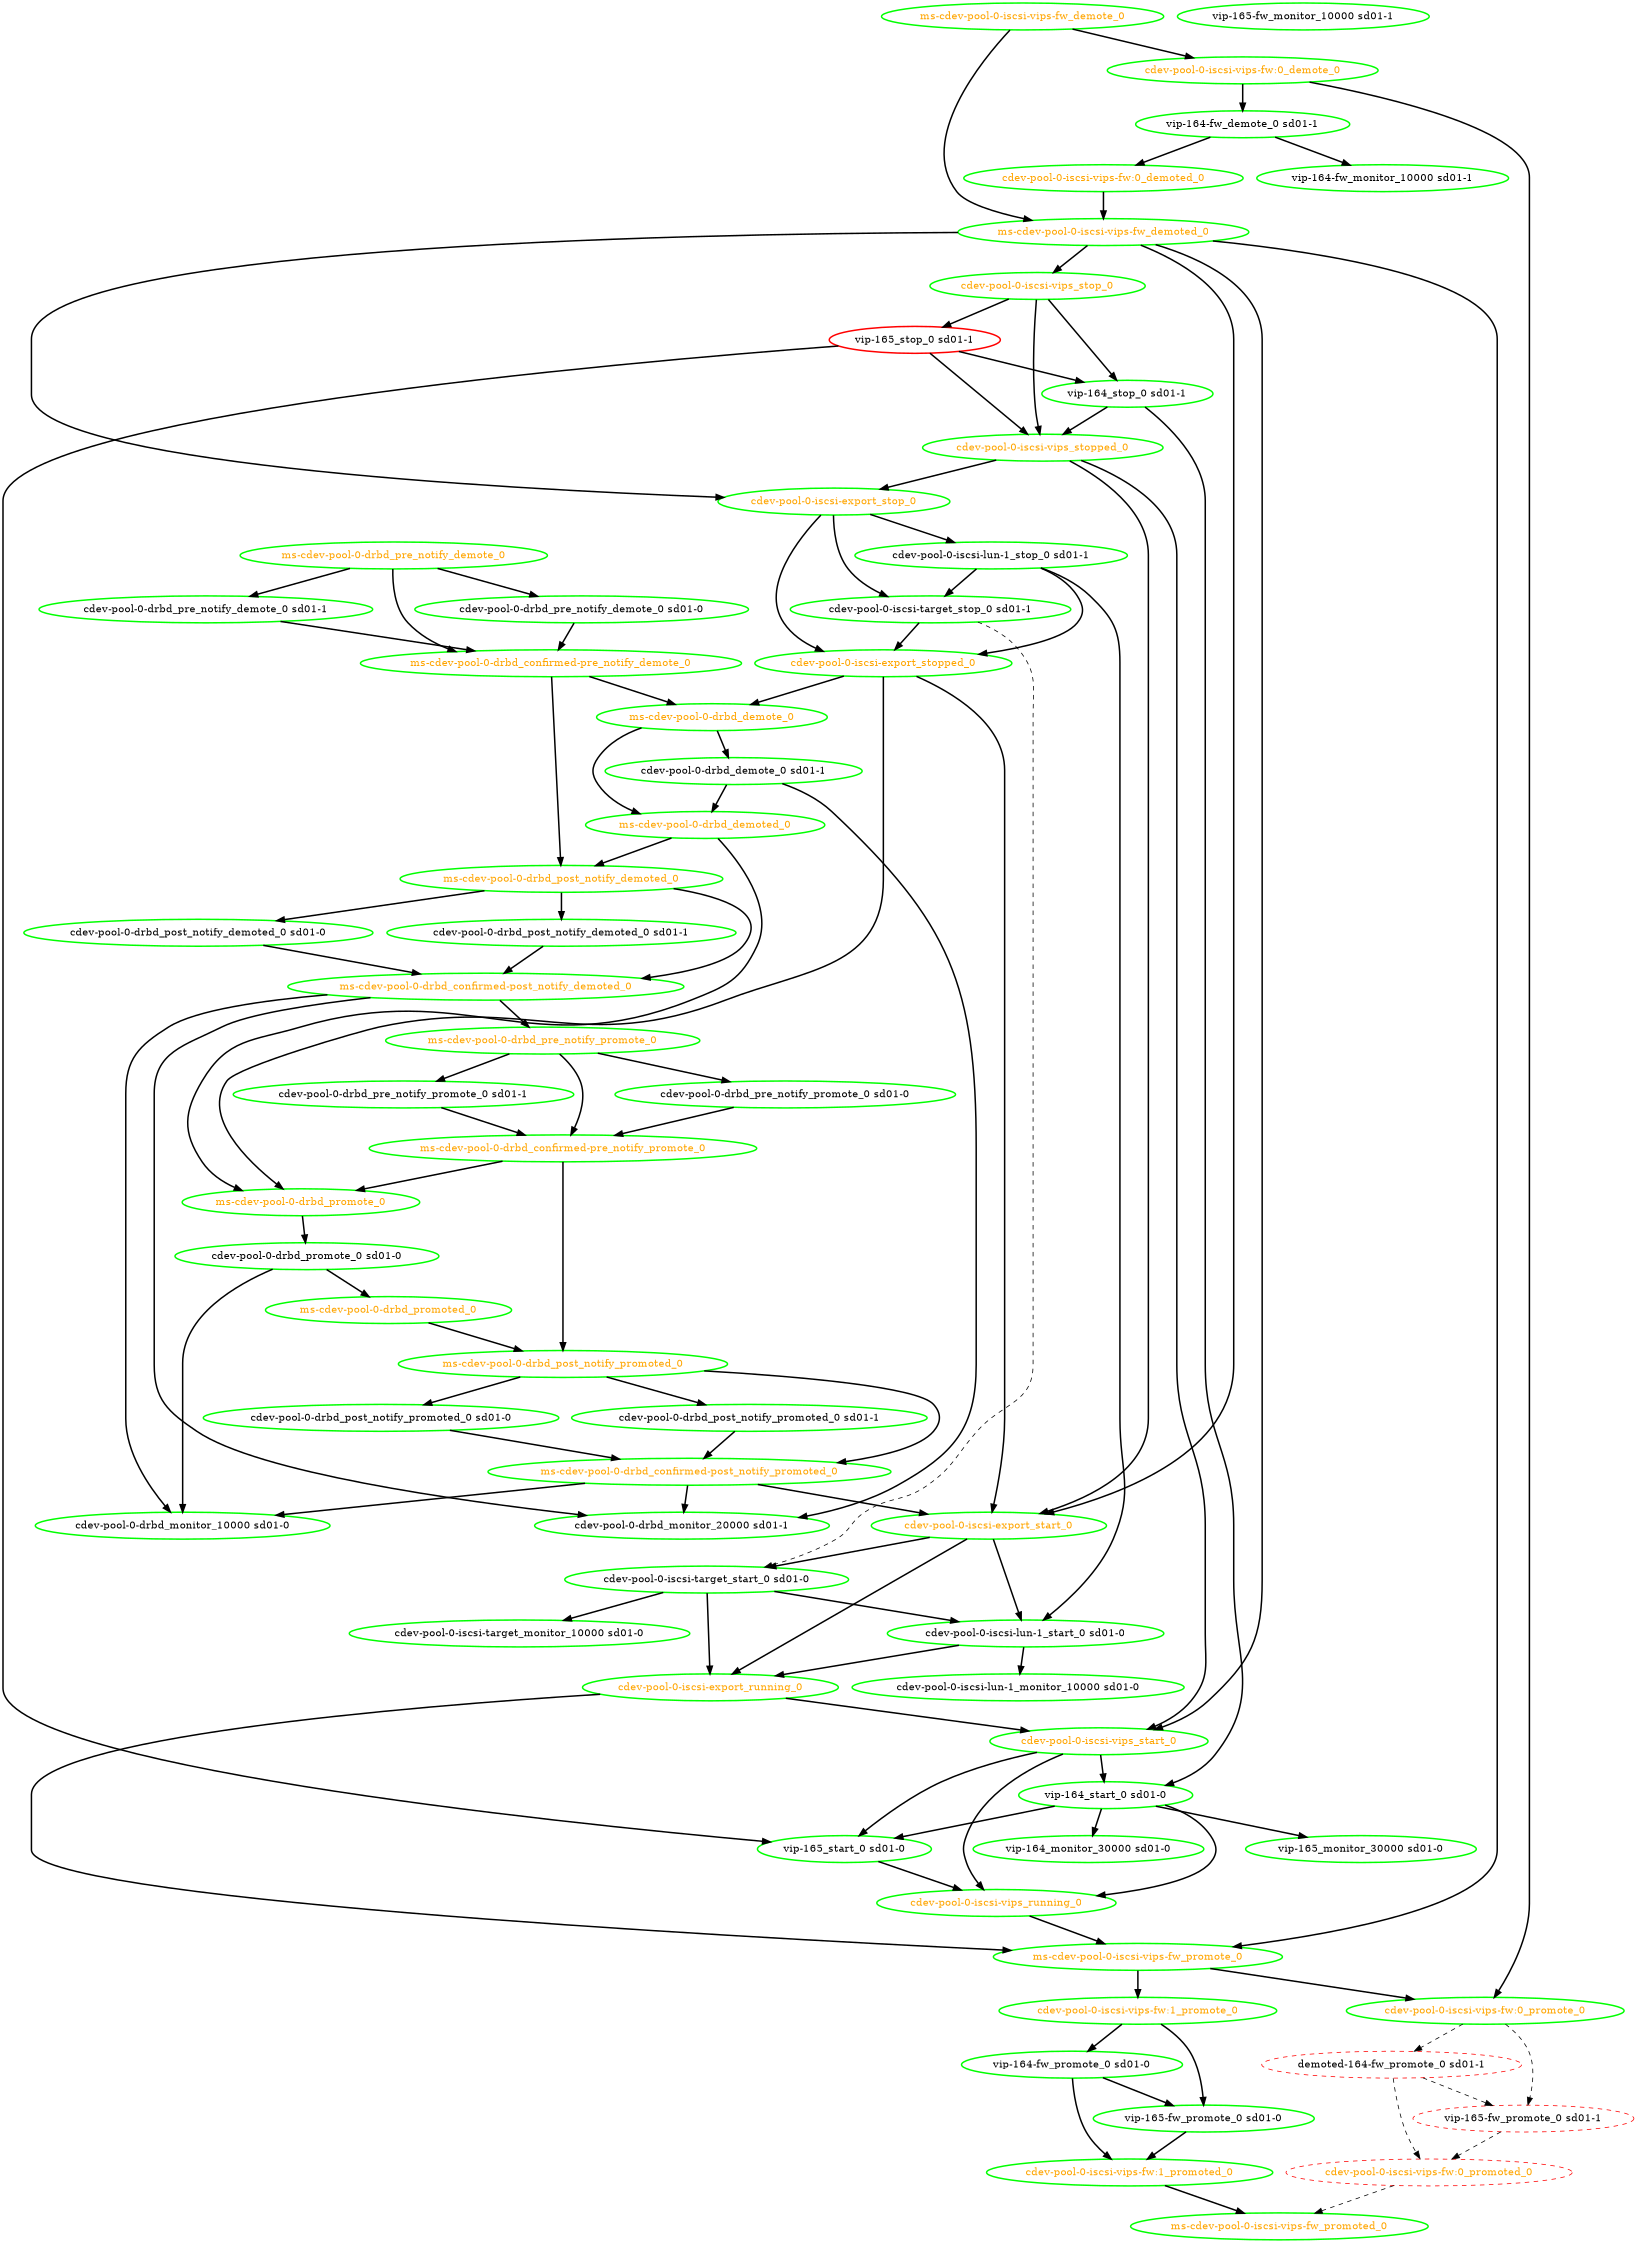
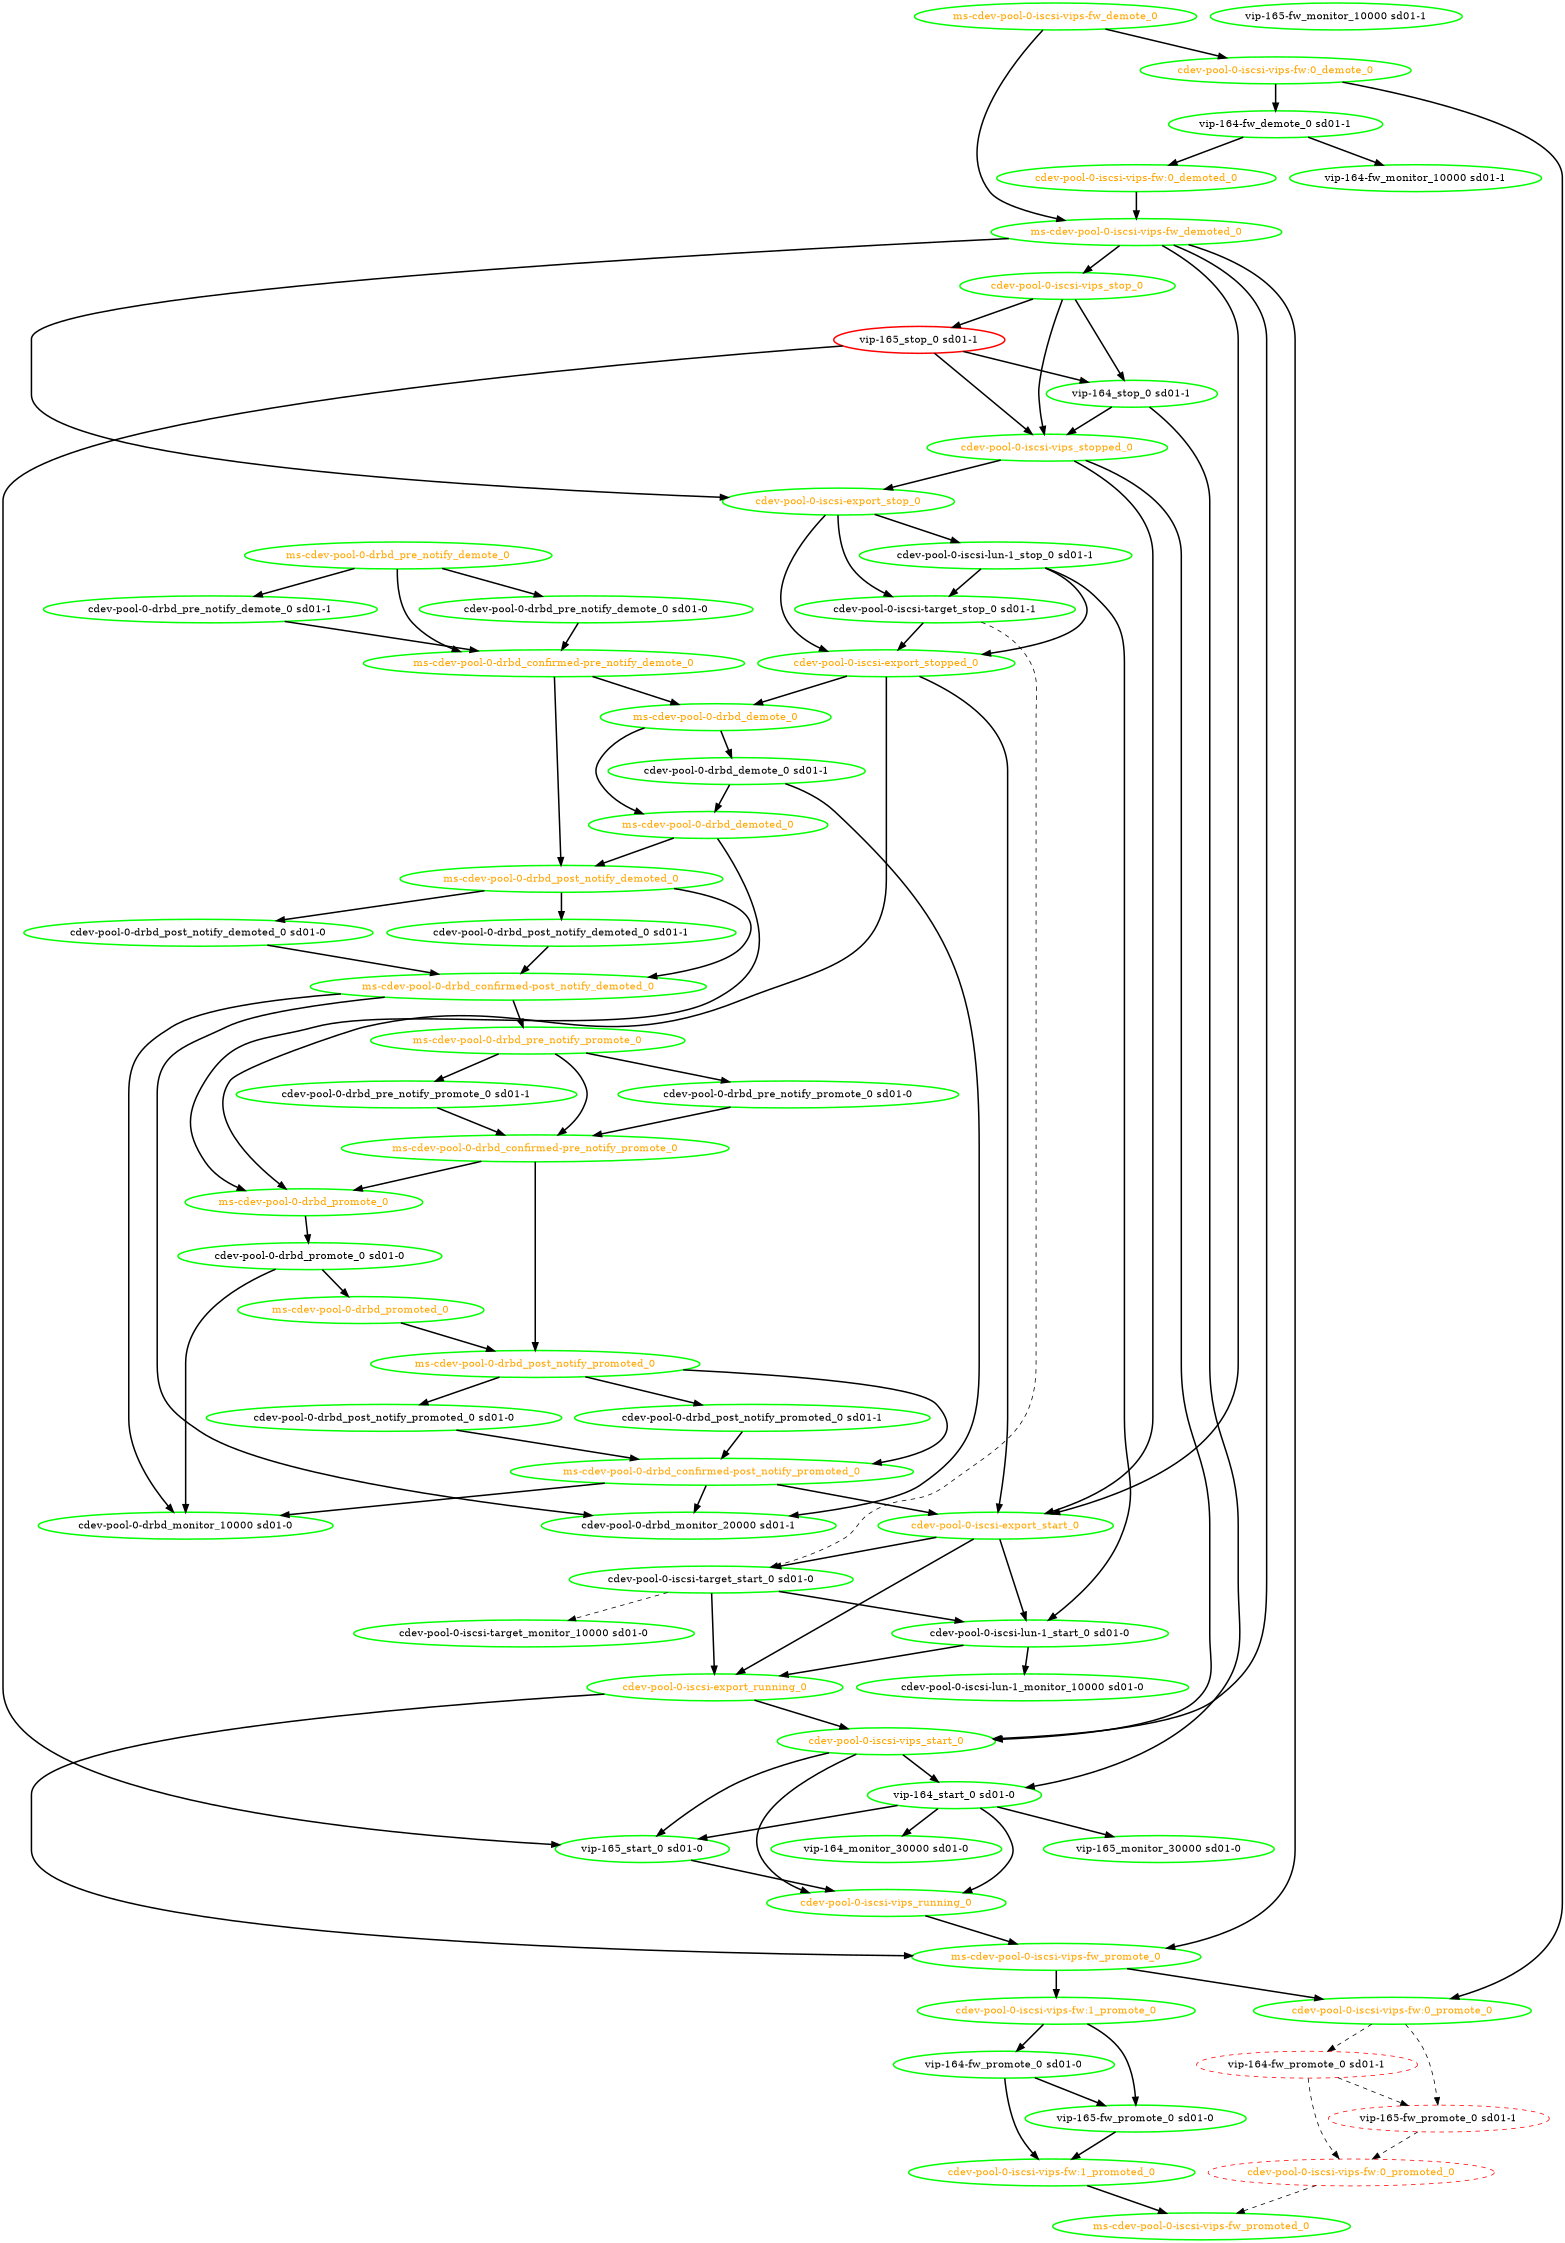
(617, 1605) -> (622, 1605)
(1392, 2065) -> (1307, 2065)
